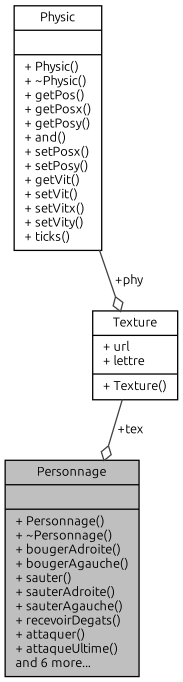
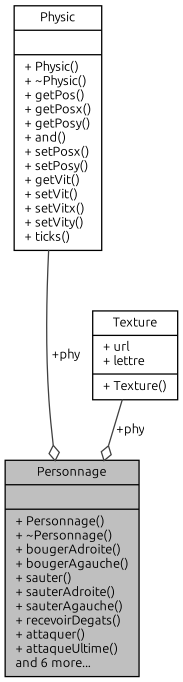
(107, 273) -> (47, 348)
(129, 430) -> (129, 430)
